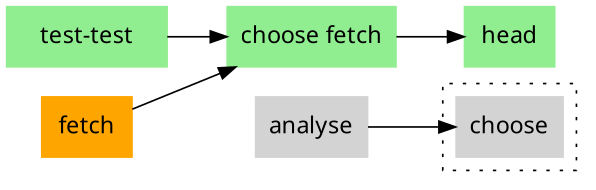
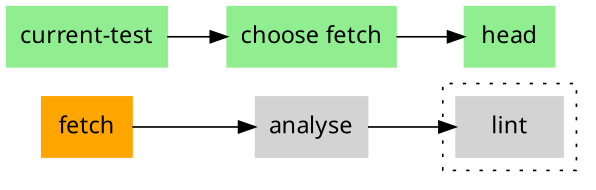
(87, 37) -> (87, 37)
(176, 91) -> (185, 127)
(510, 127) -> (510, 127)
